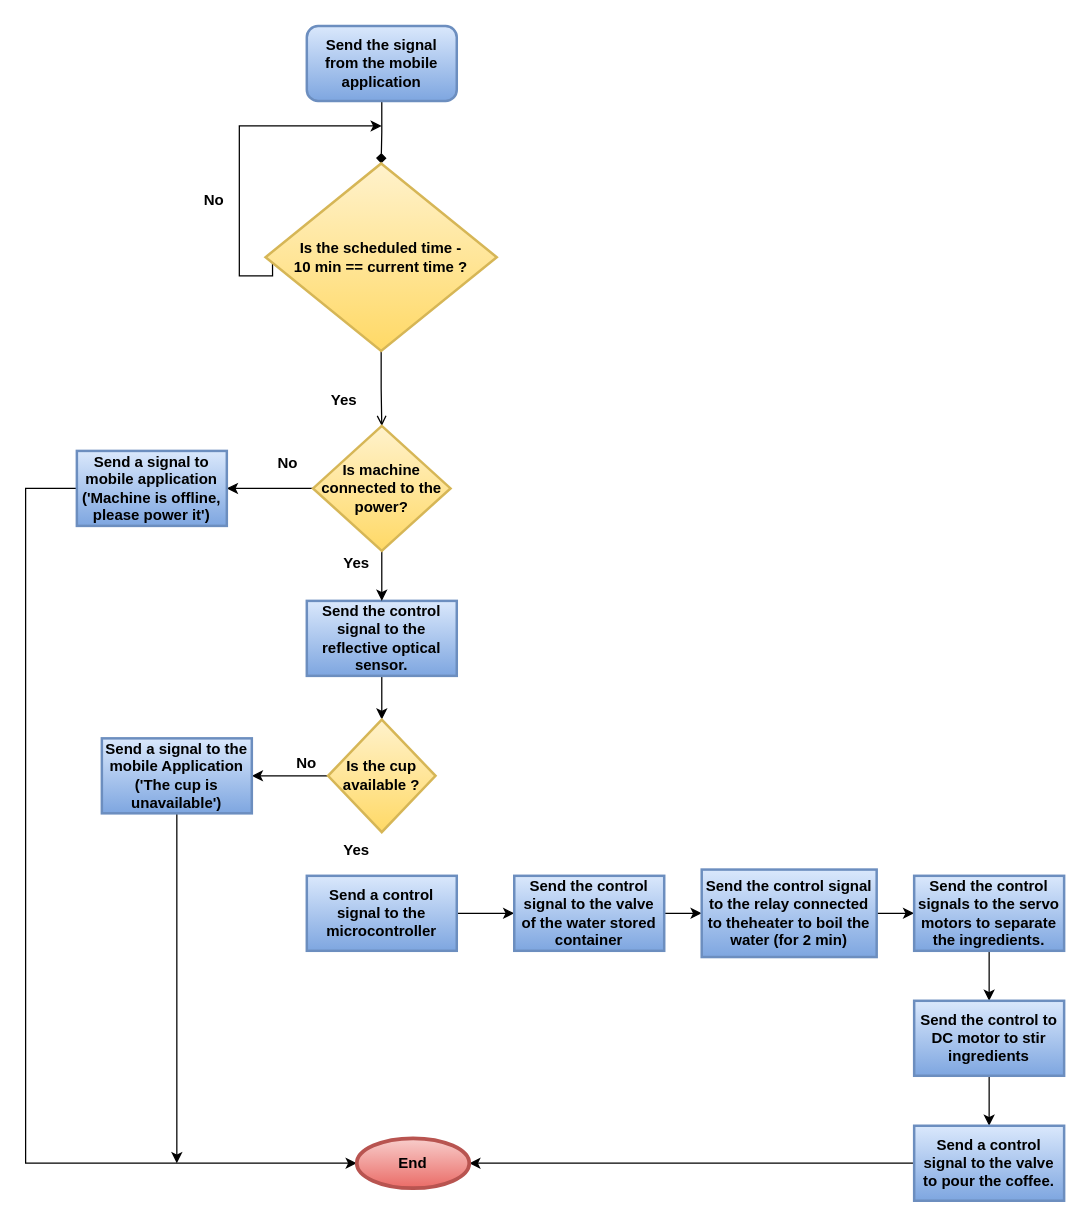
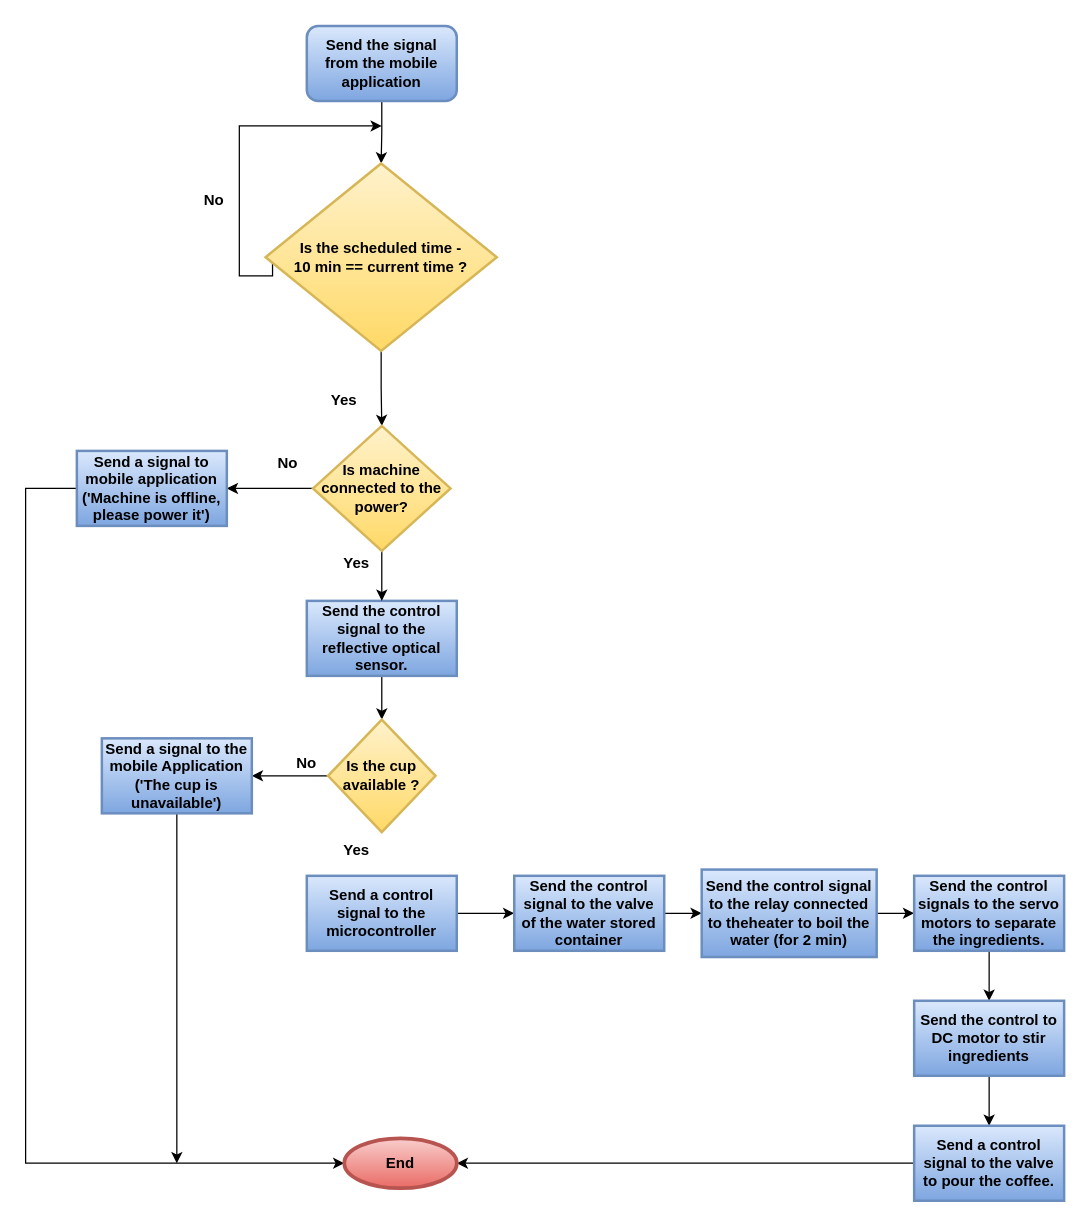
(381, 152) -> (381, 153)
(382, 418) -> (382, 416)
(413, 1163) -> (401, 1163)
